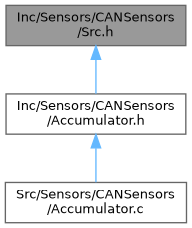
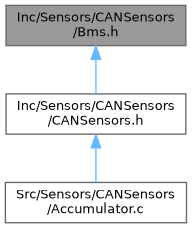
(96, 25) -> (96, 25)
(96, 114) -> (96, 114)
